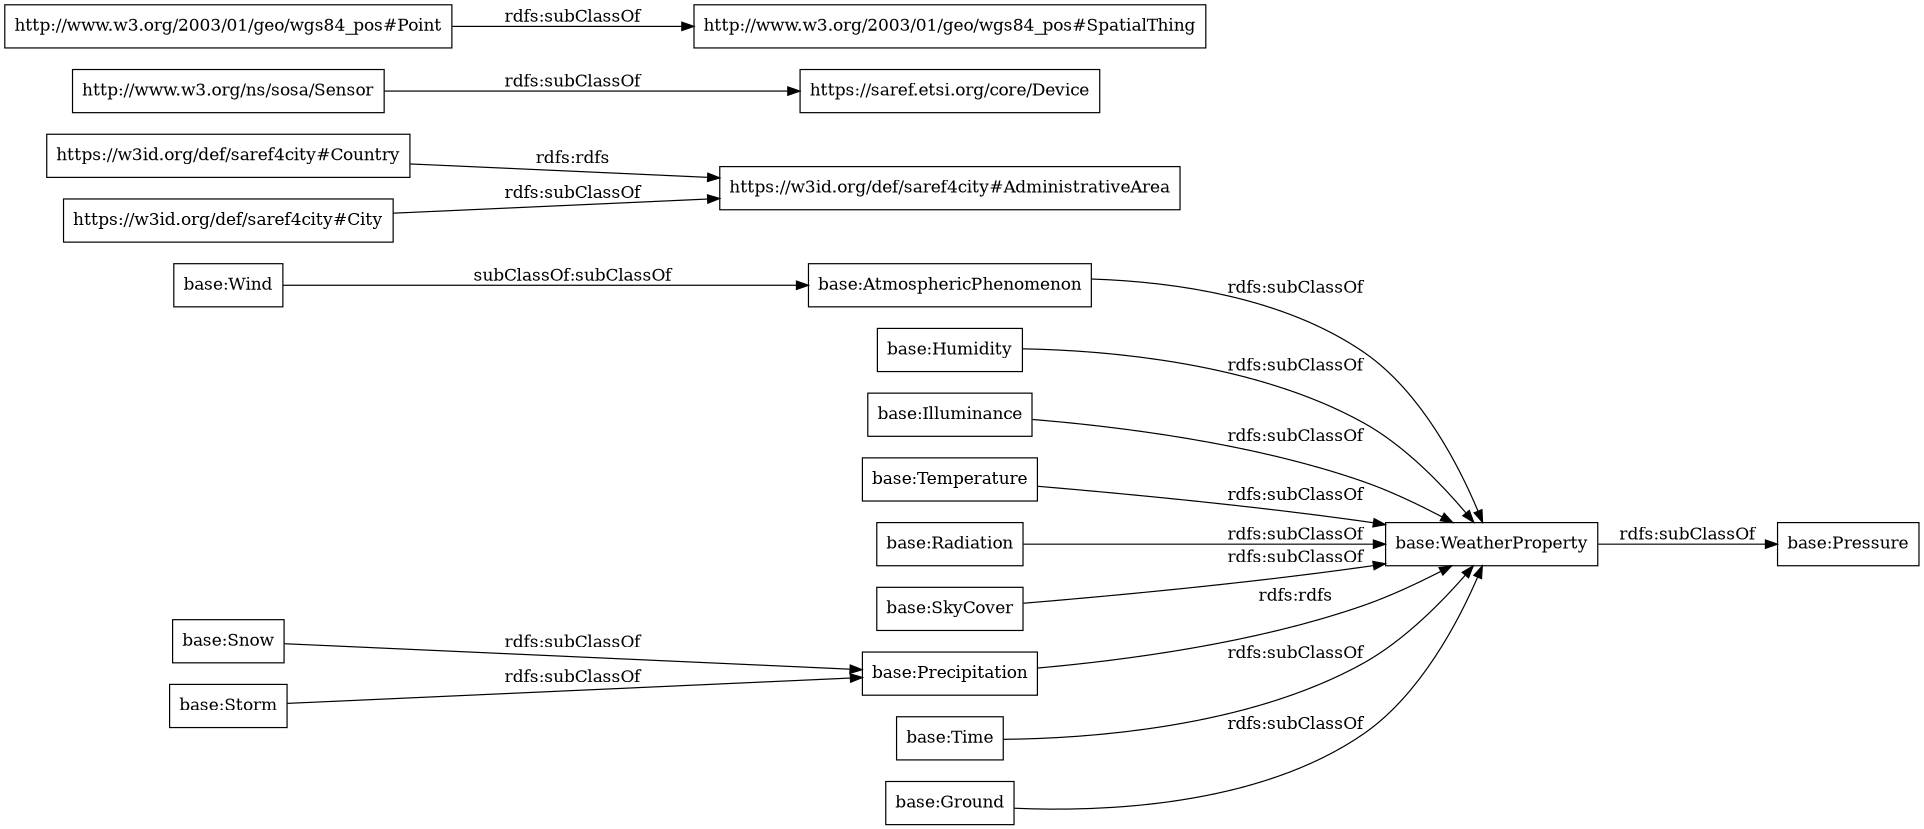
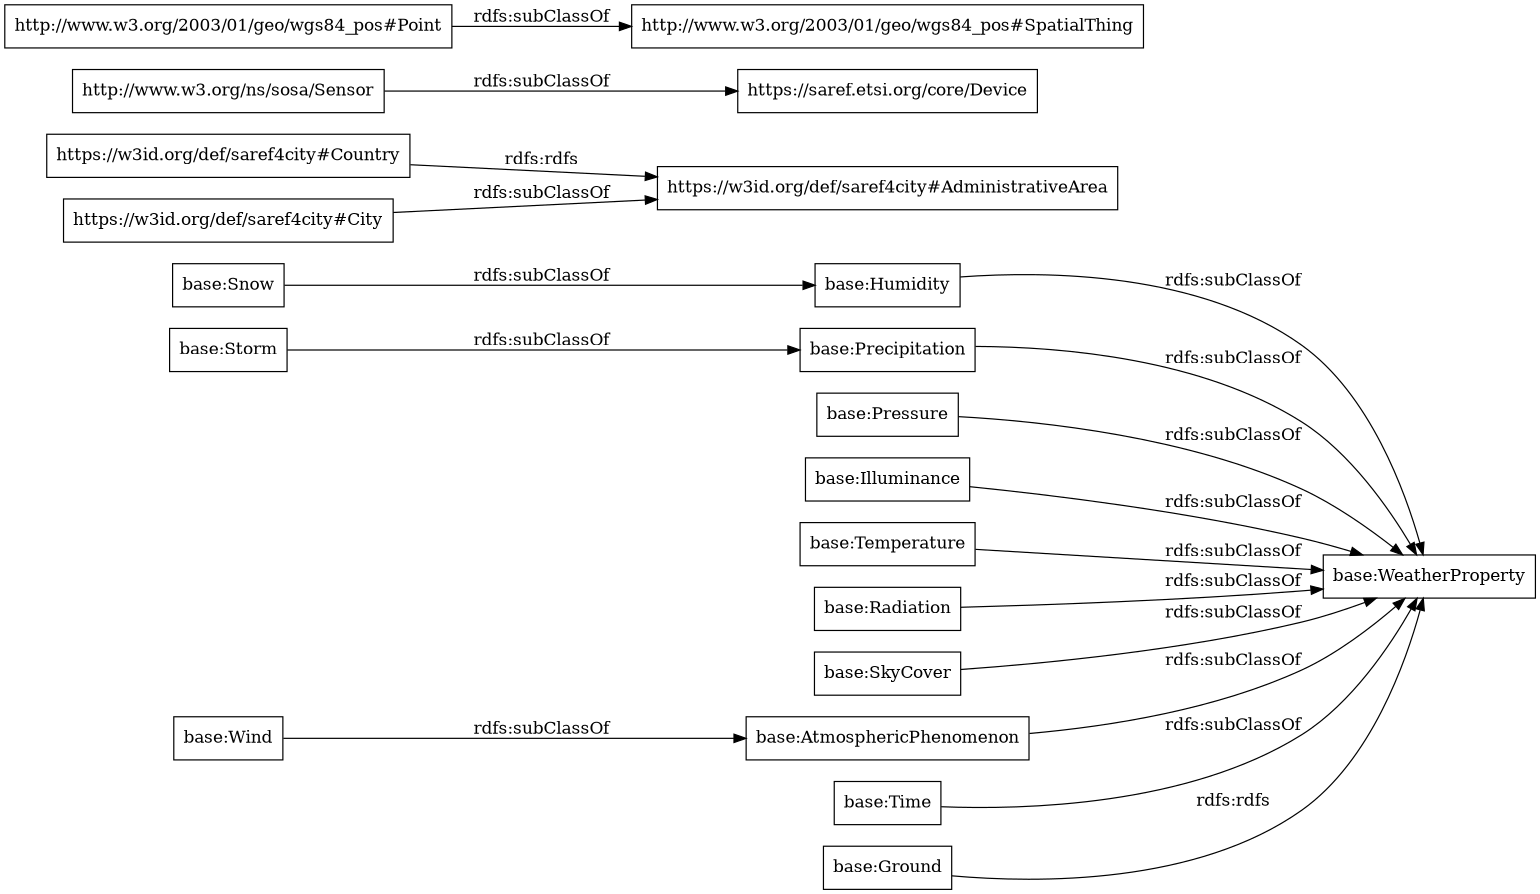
(573, 276) -> (542, 729)
(1682, 544) -> (1186, 450)
(1296, 596) -> (1233, 359)
(567, 656) -> (544, 285)
(1296, 725) -> (1233, 801)
